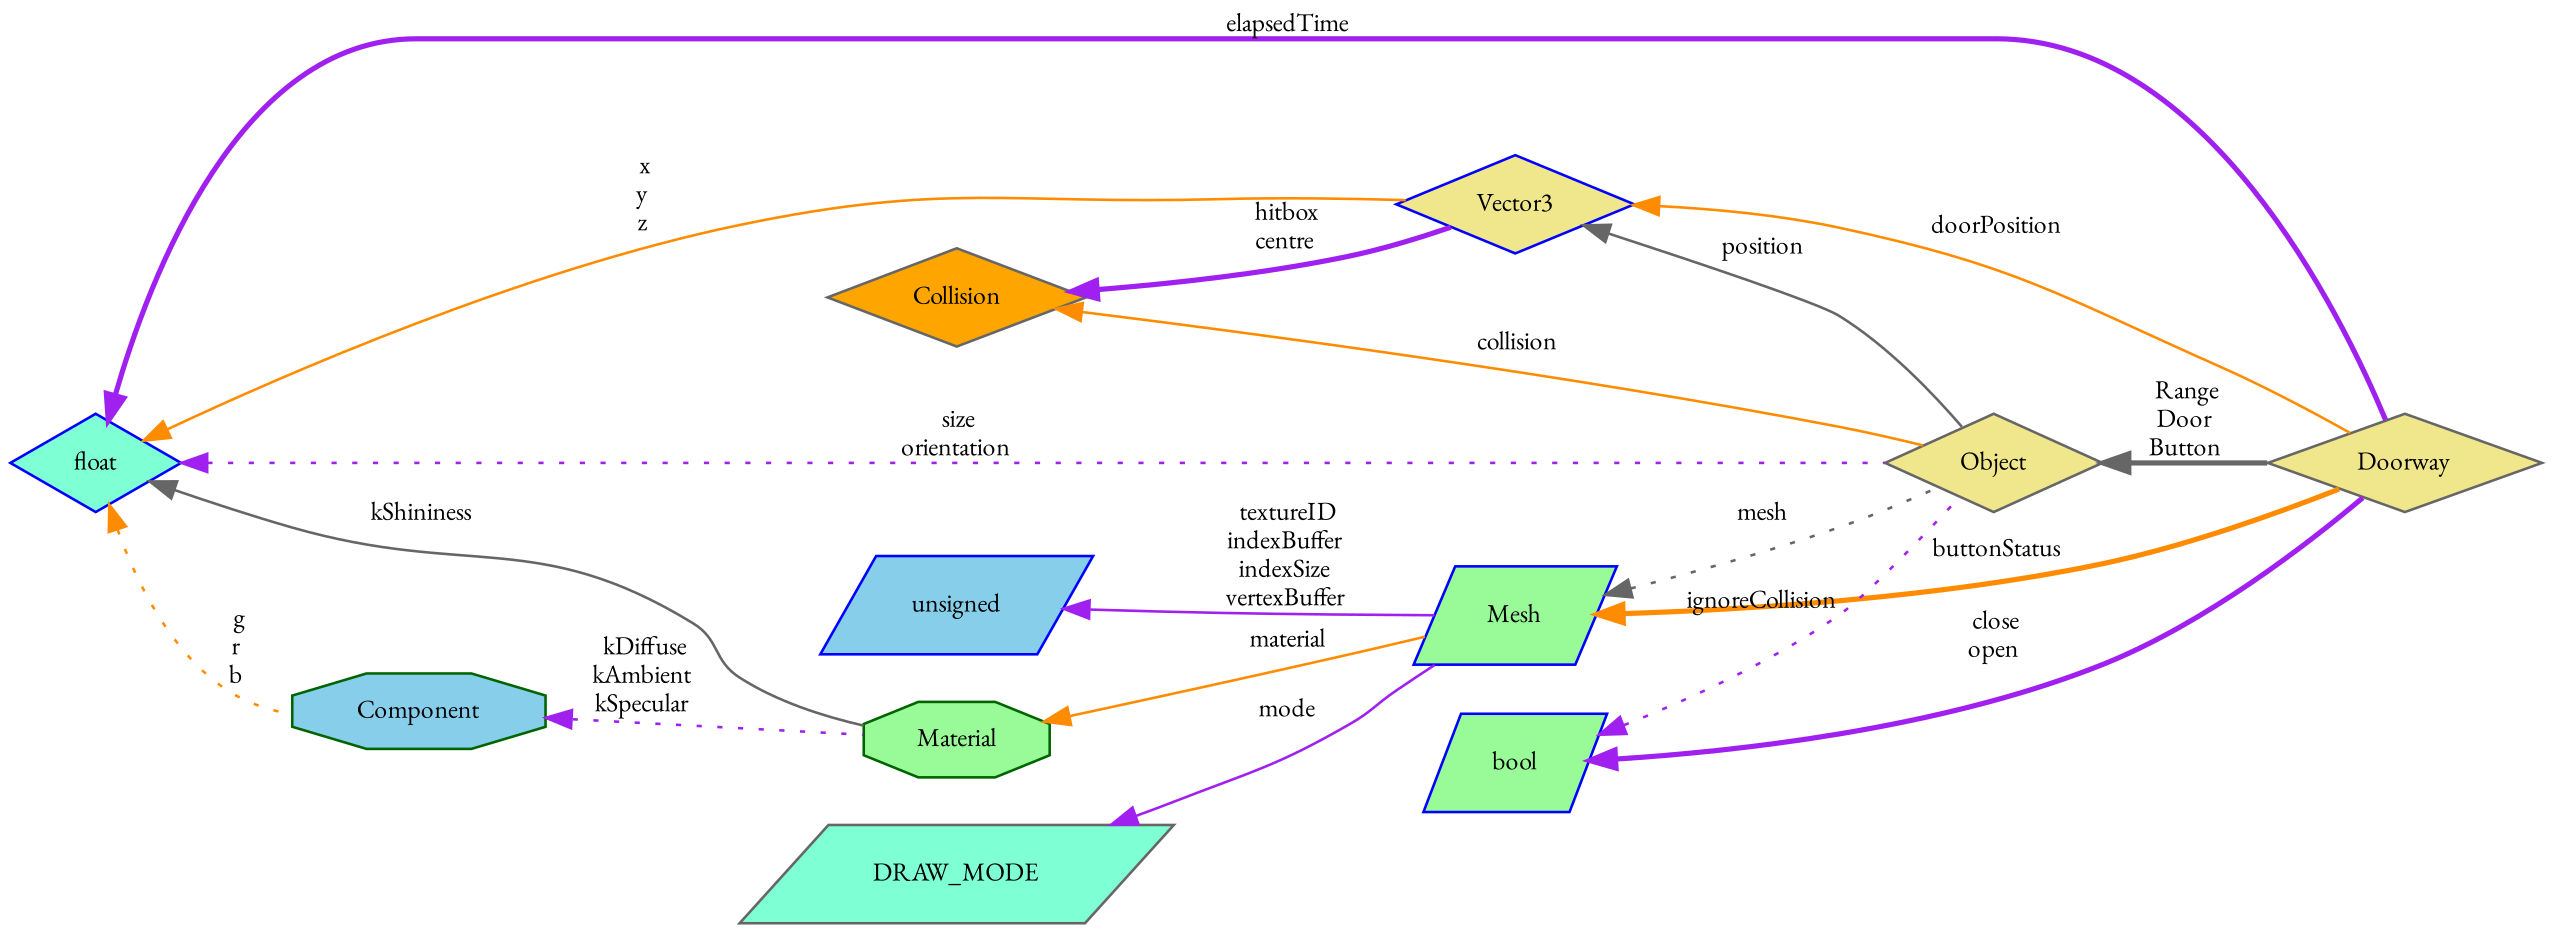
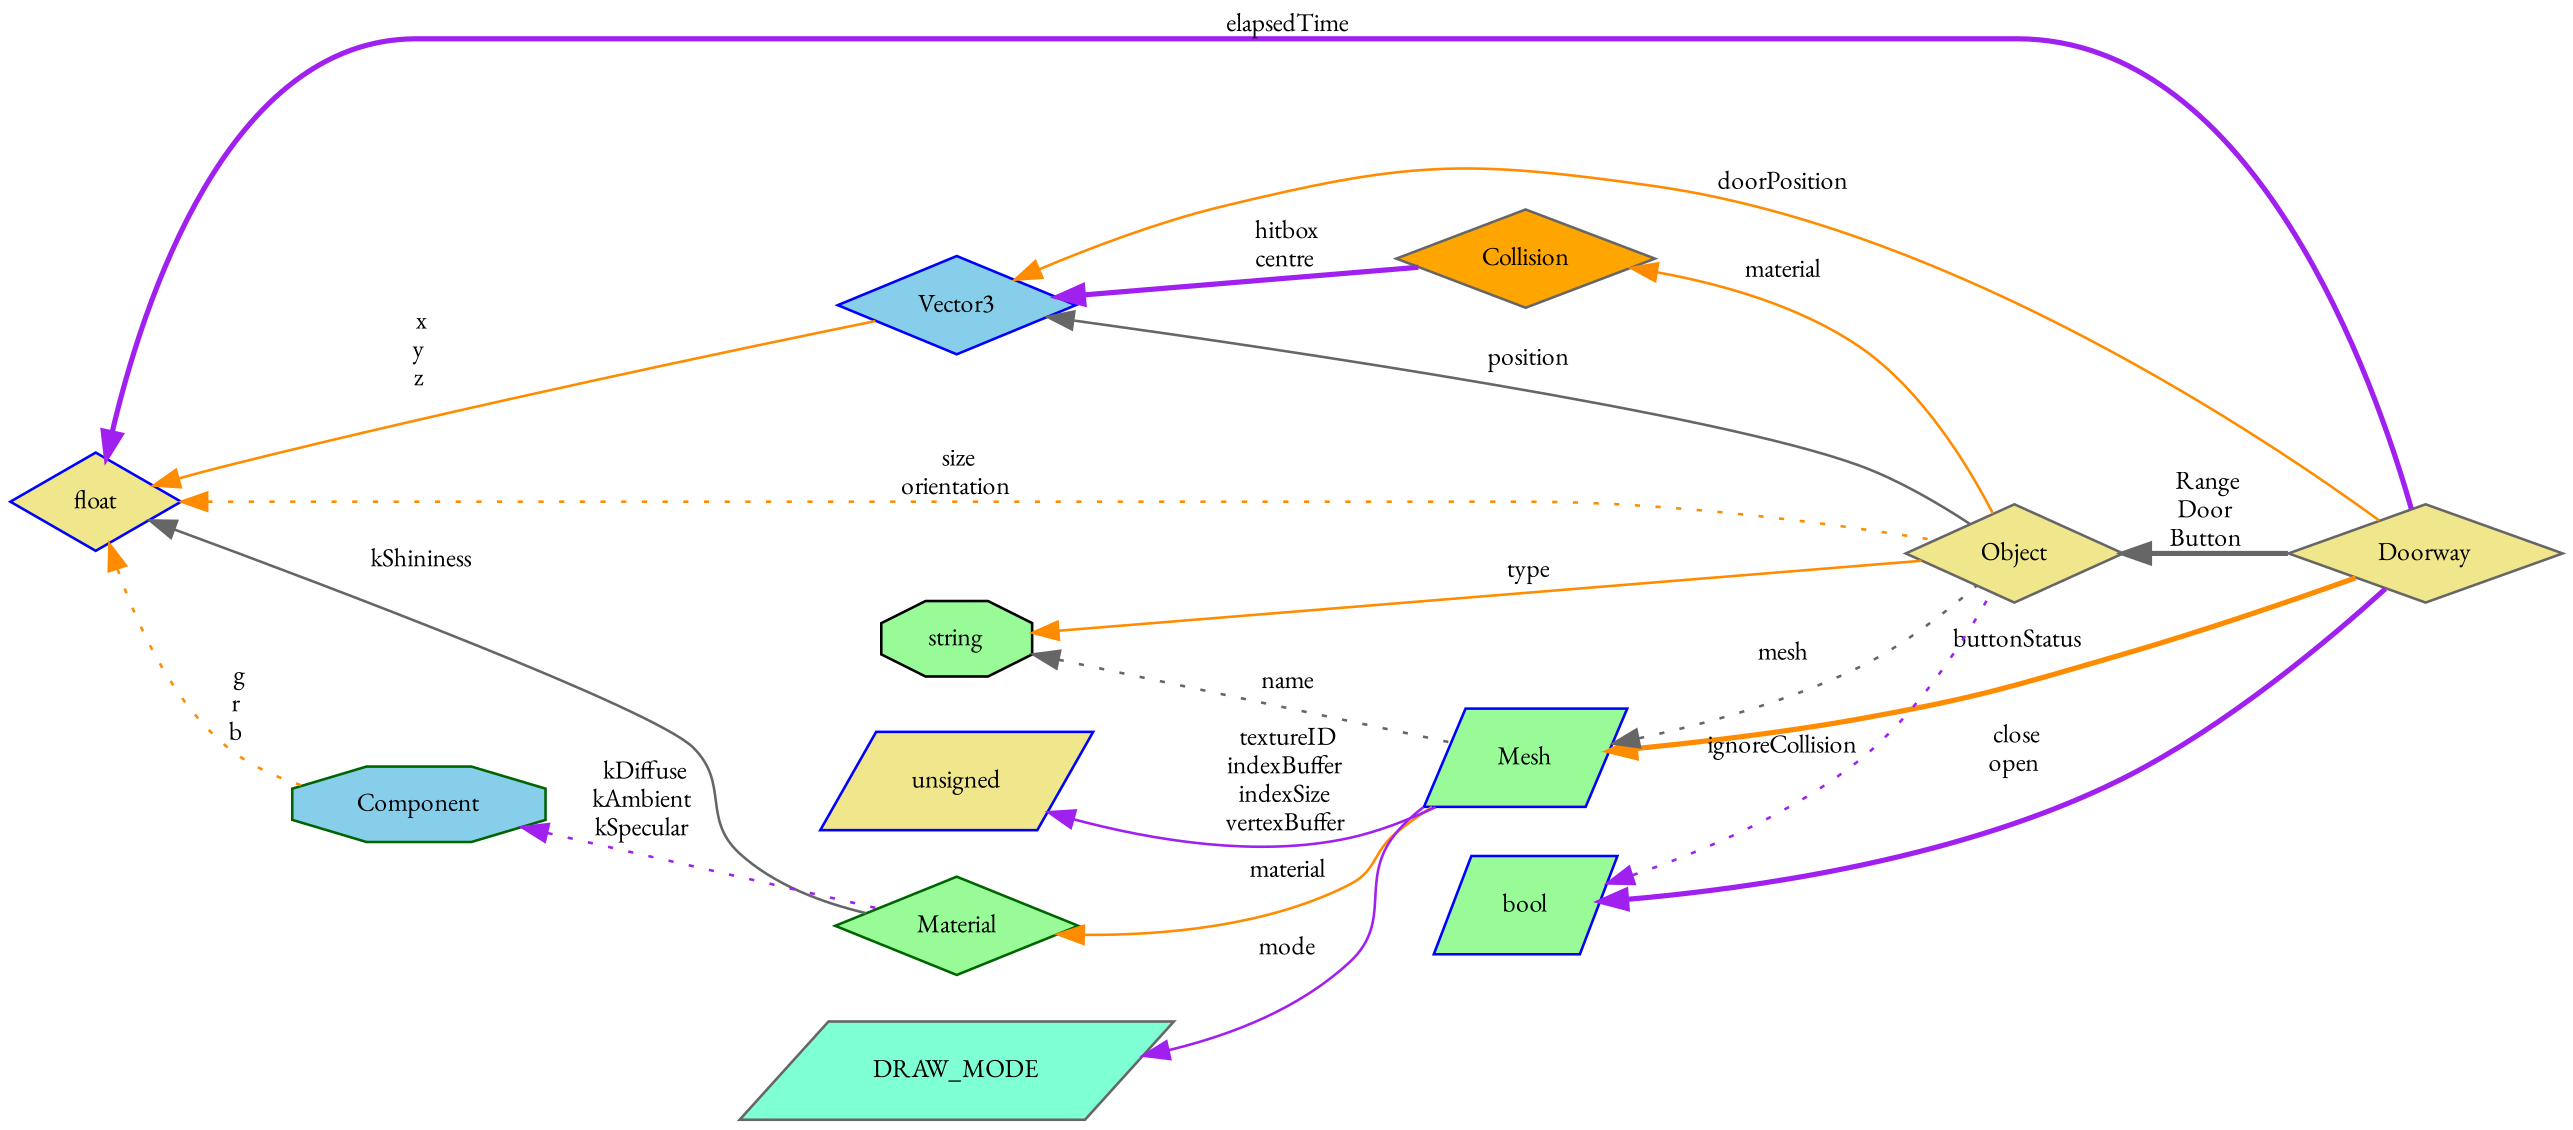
(1515, 204) -> (957, 305)
(1276, 269) -> (1251, 281)
(1515, 343) -> (1780, 270)
(96, 463) -> (96, 502)
(1046, 463) -> (1072, 502)
(957, 605) -> (957, 781)
none -> (957, 639)
(957, 740) -> (957, 926)
